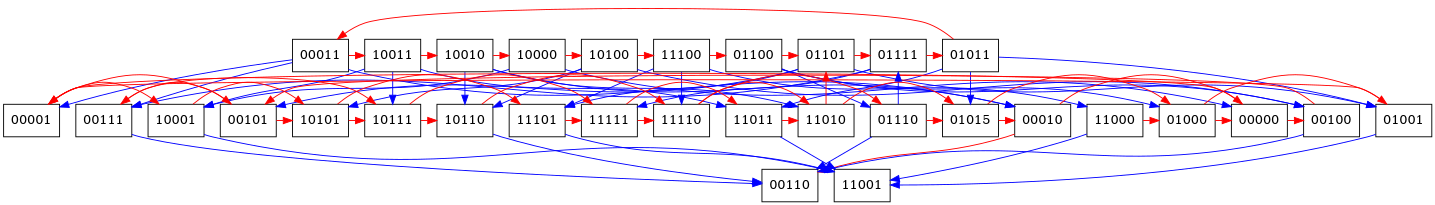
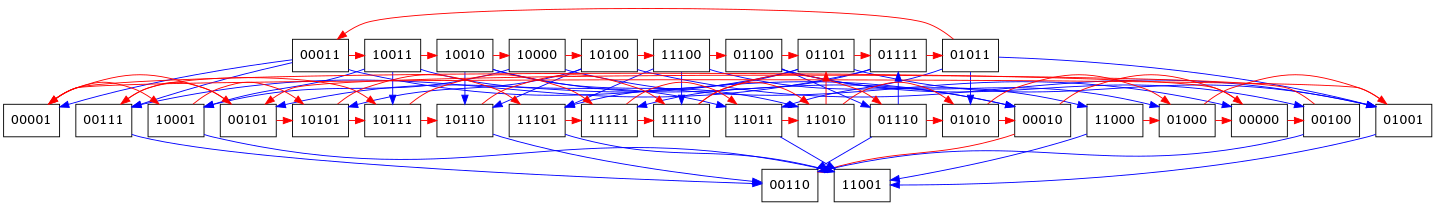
(966, 89) -> (892, 96)
(970, 121) -> (970, 121)
